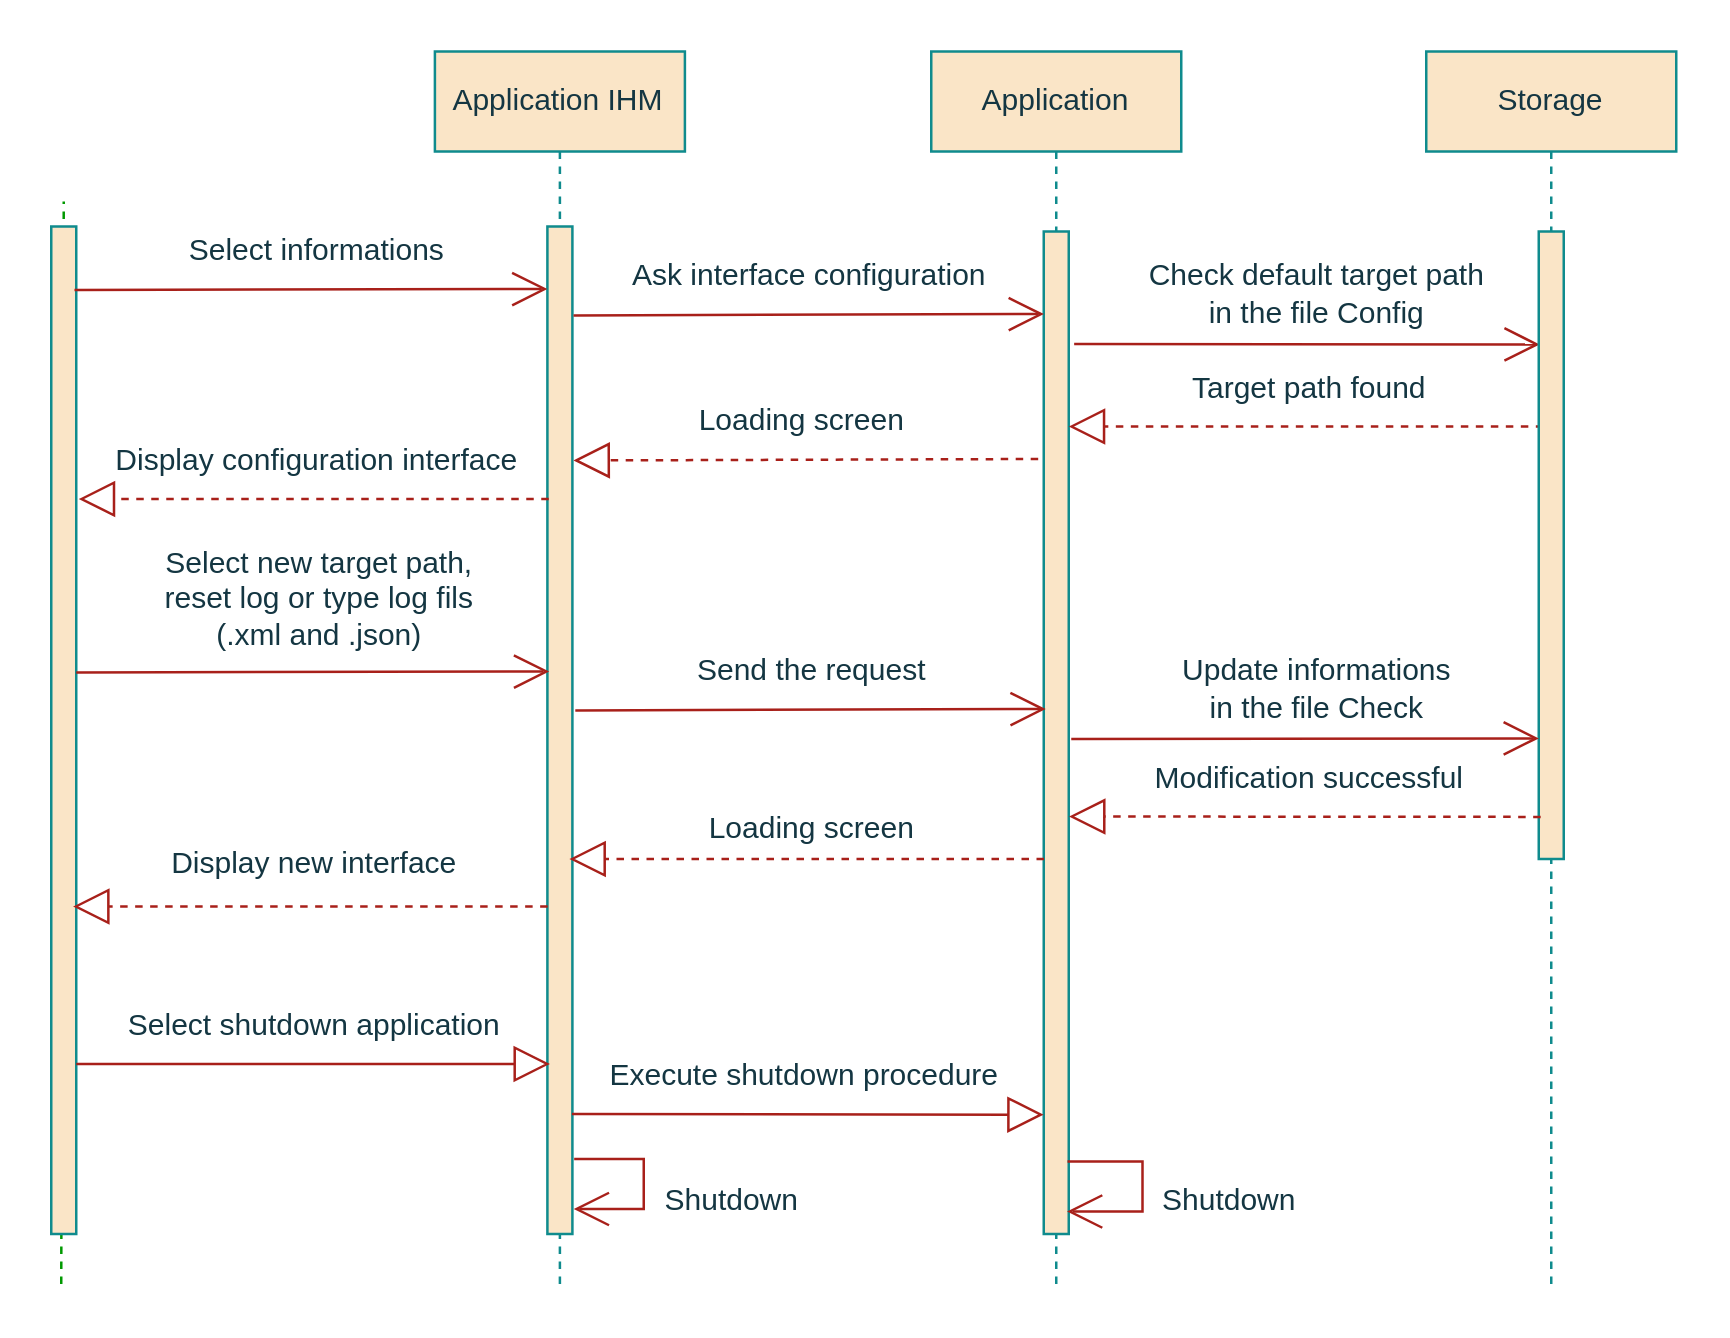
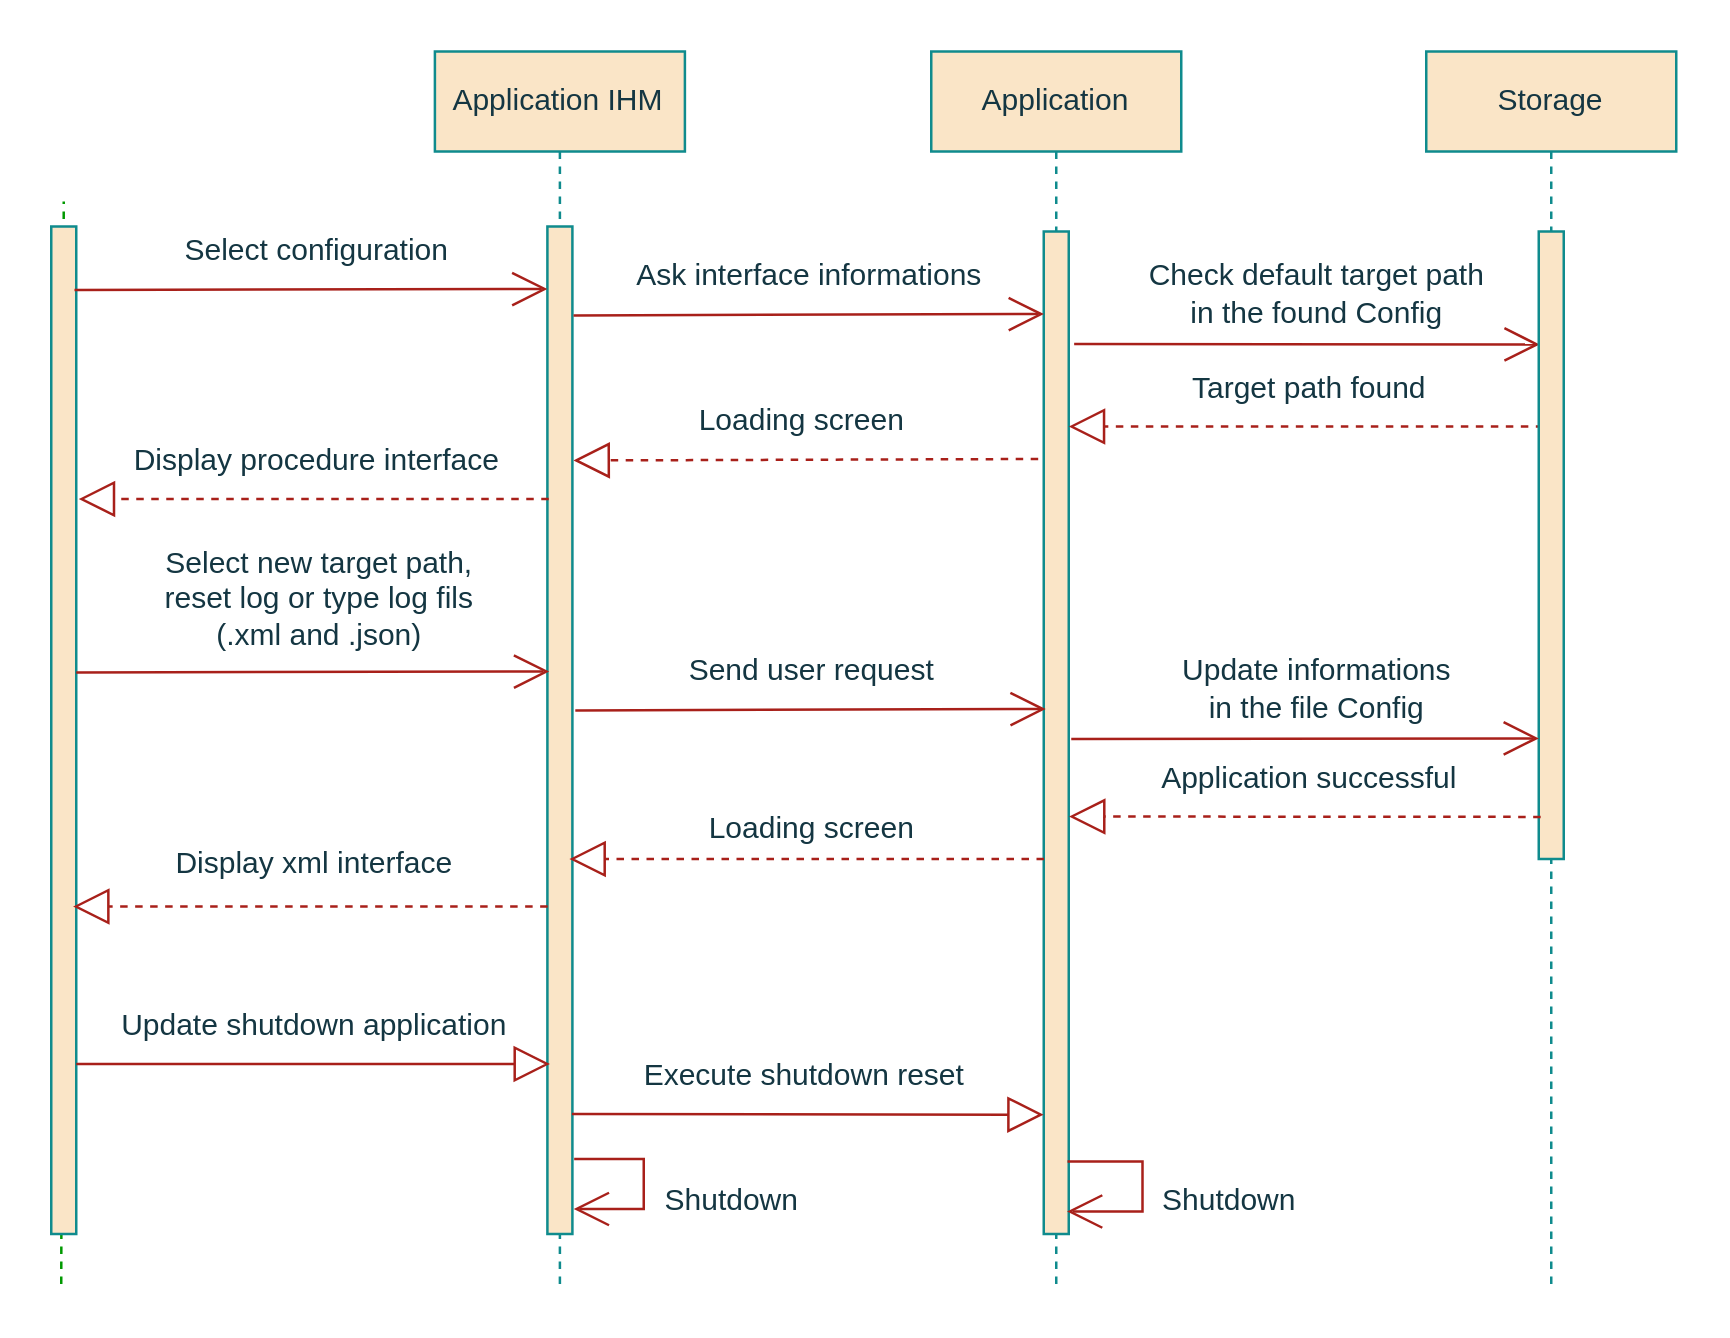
(318, 251) -> (318, 251)
(810, 276) -> (810, 276)
(1318, 294) -> (1318, 294)
(318, 461) -> (318, 461)
(813, 671) -> (813, 671)
(1318, 689) -> (1318, 689)
(1310, 779) -> (1310, 779)
(315, 864) -> (315, 864)
(315, 1026) -> (315, 1026)
(805, 1076) -> (805, 1076)
